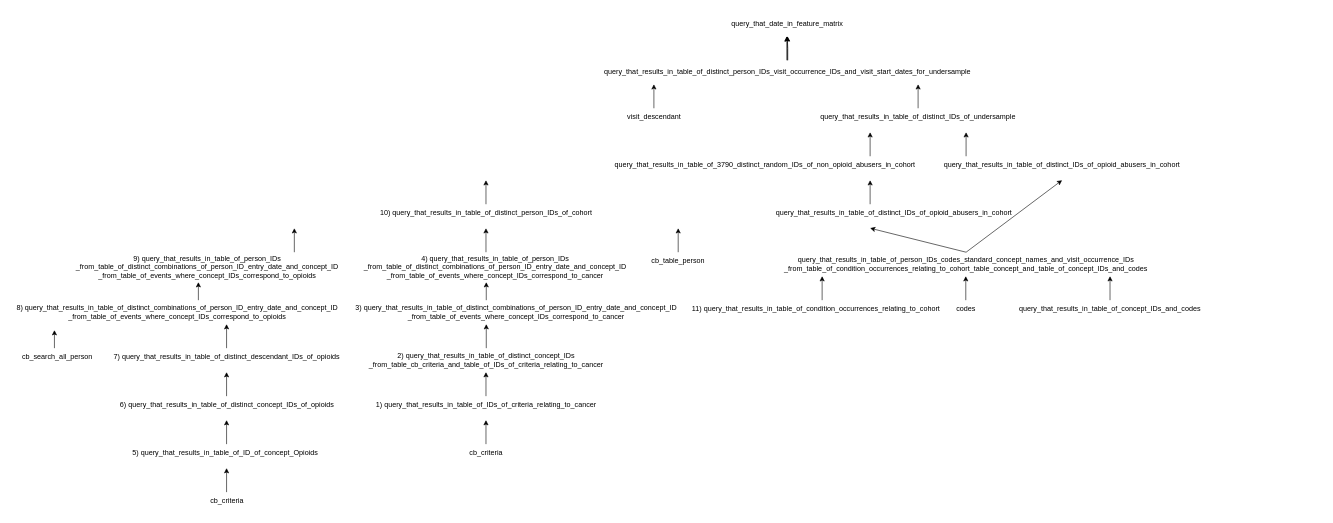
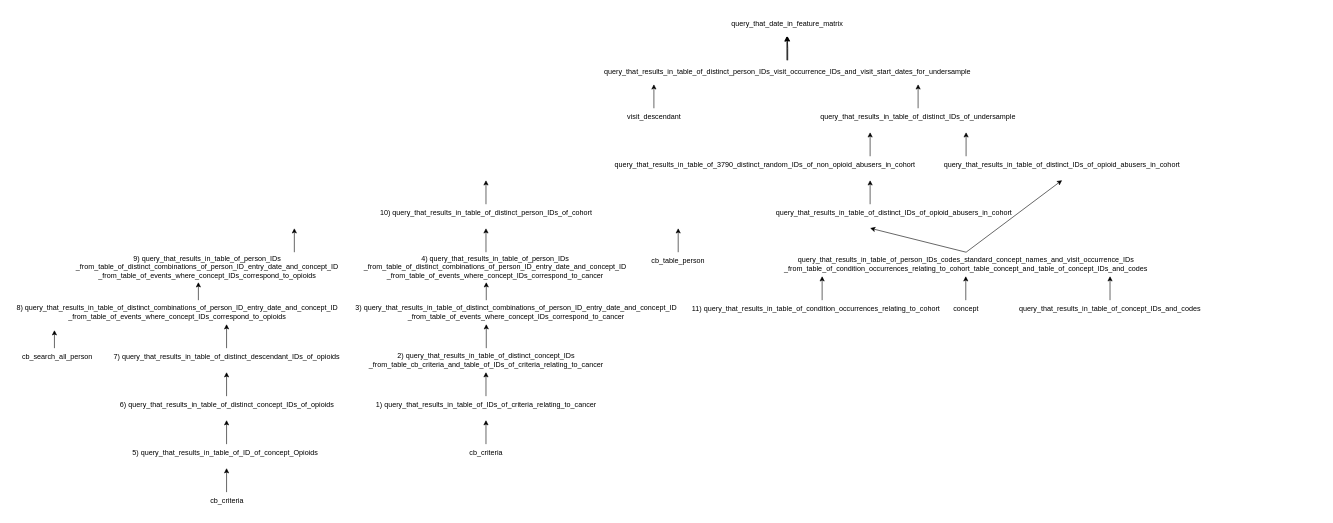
(966, 309) -> (966, 309)
